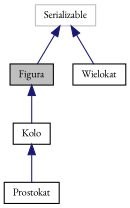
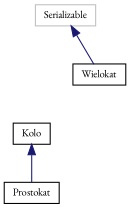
(32, 75) -> none
